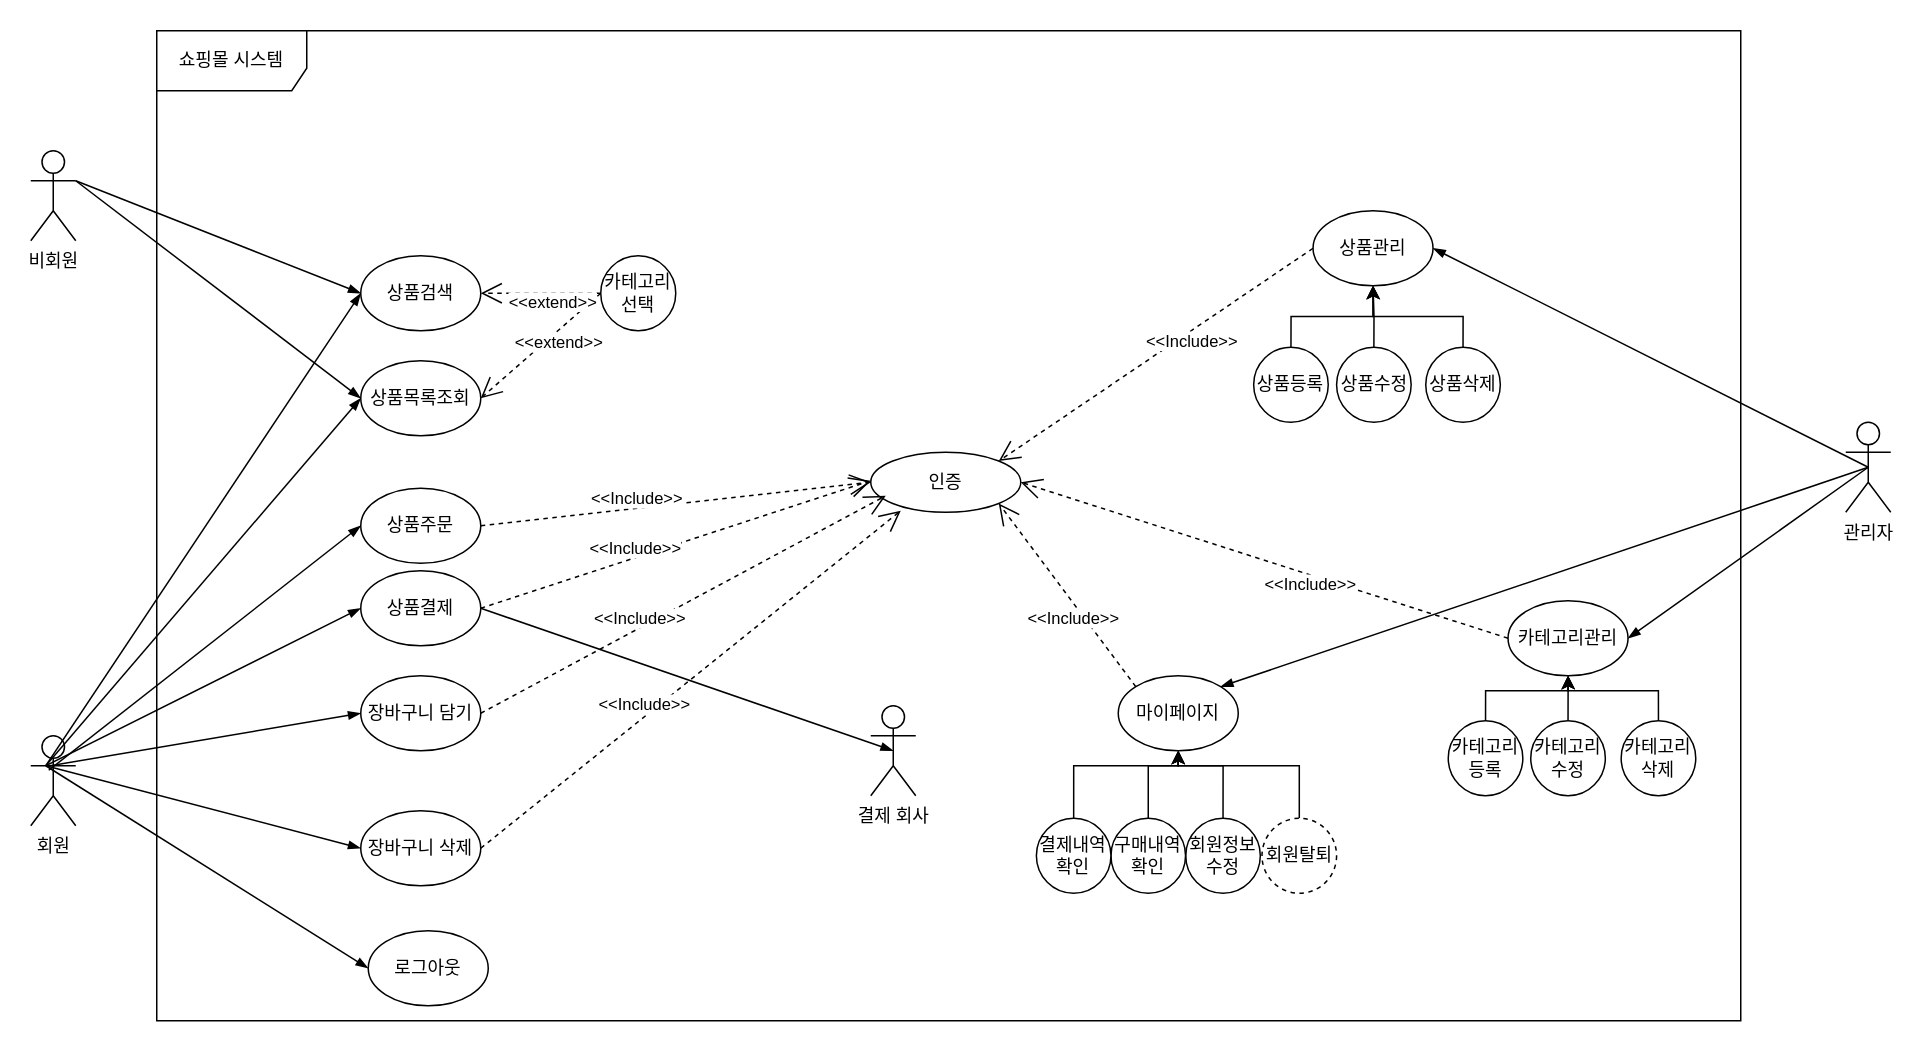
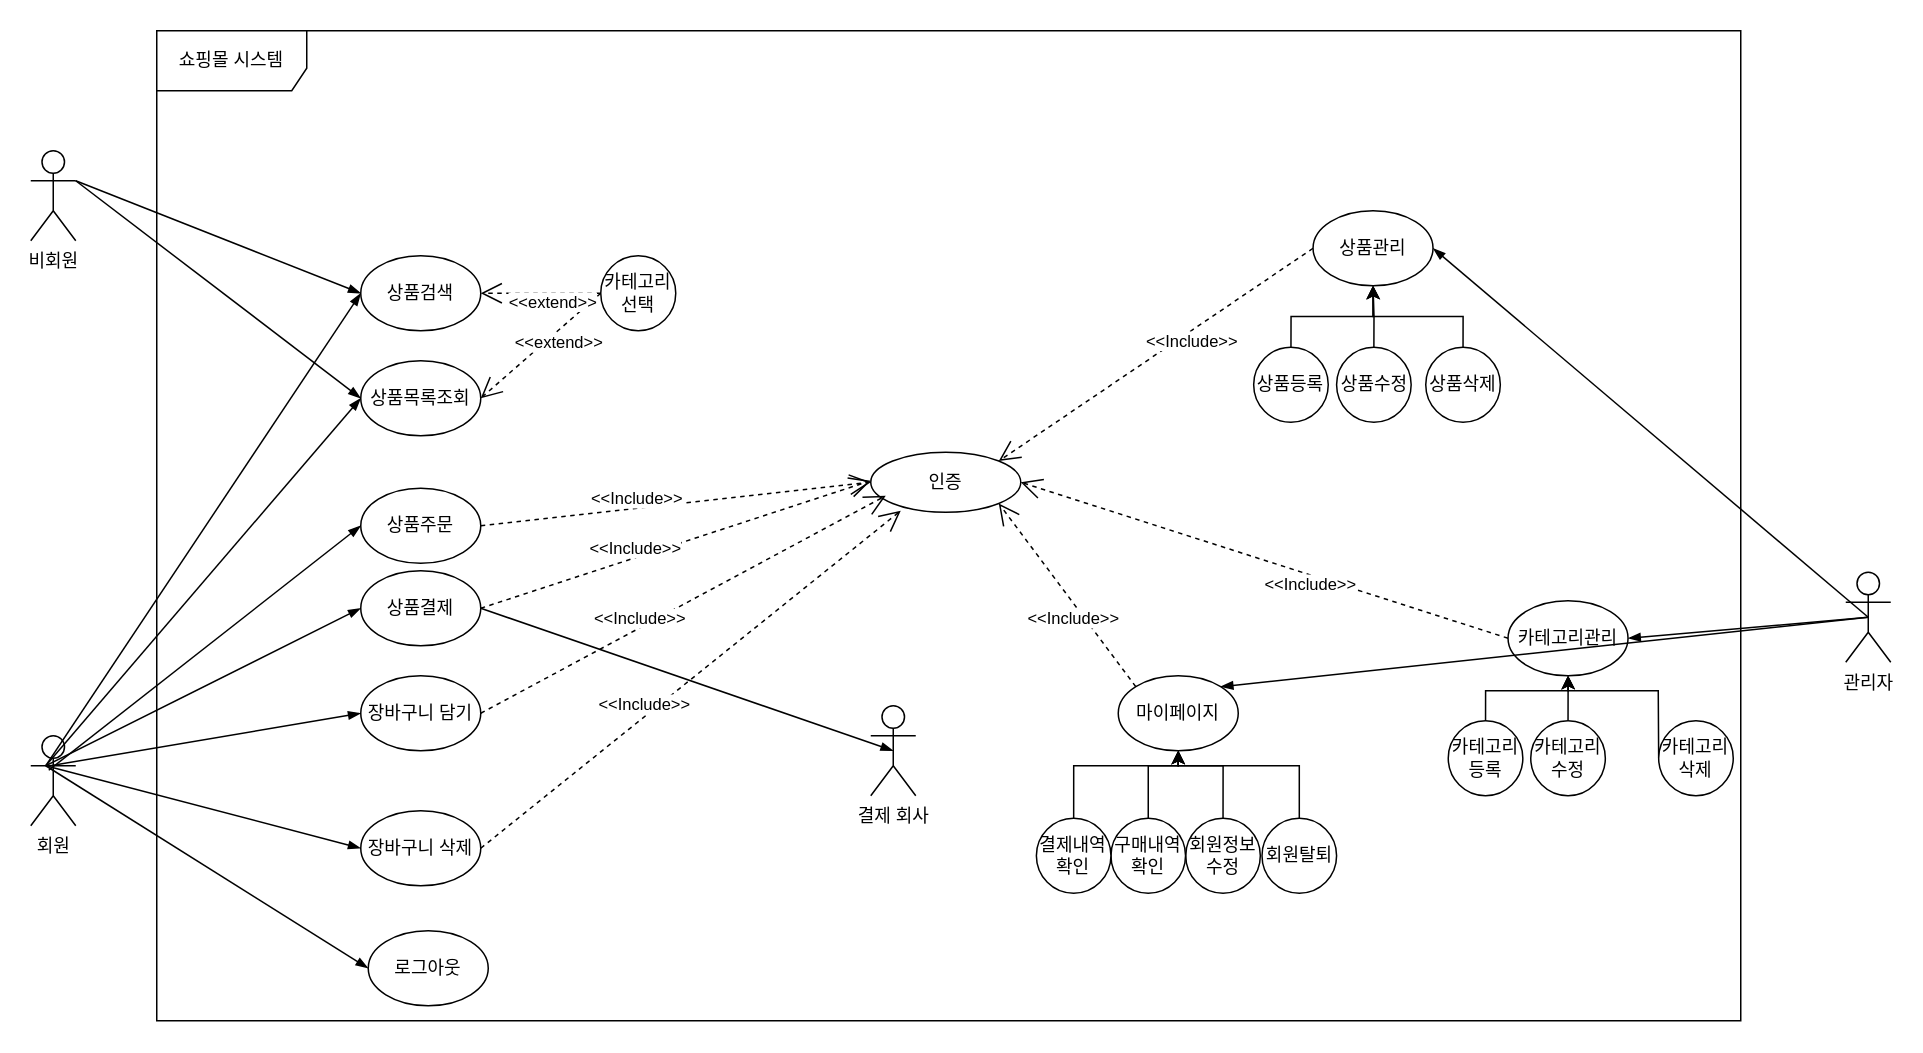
(1868, 467) -> (1868, 617)
(1658, 758) -> (1696, 758)
(1299, 856) -> (1299, 856)
